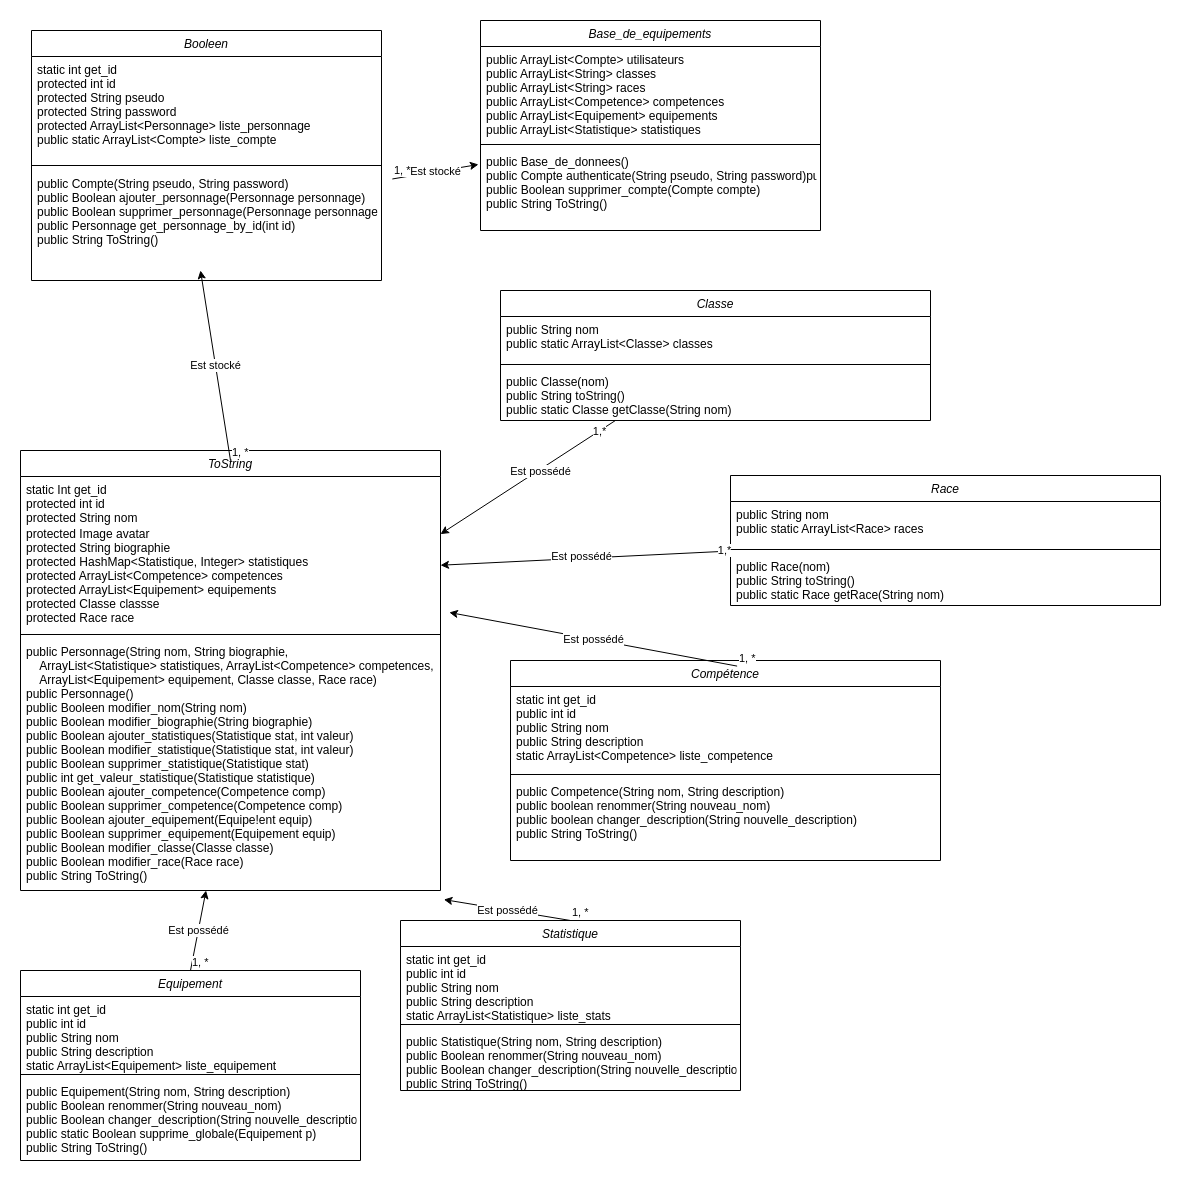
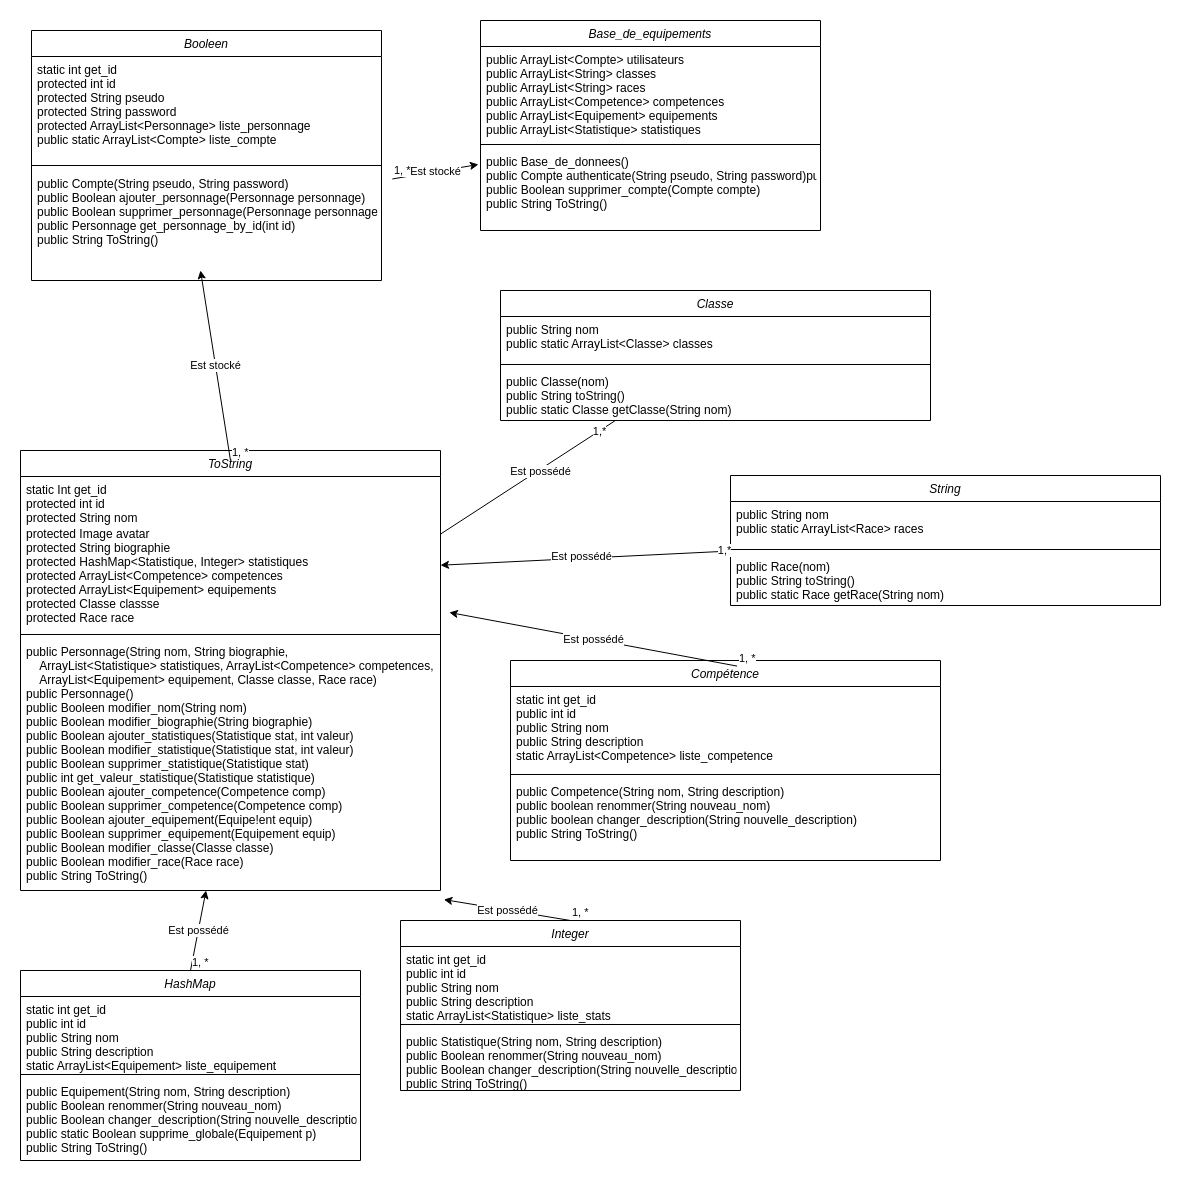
(945, 489) -> (945, 489)
(448, 530) -> (446, 531)
(570, 934) -> (570, 934)
(190, 984) -> (190, 984)
